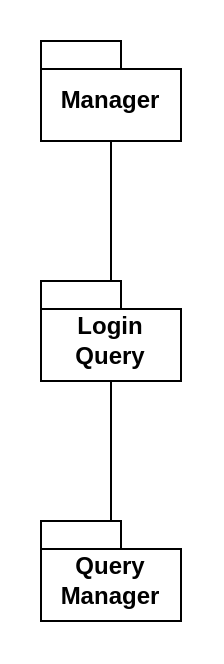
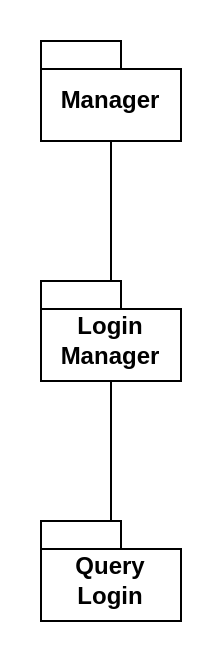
(111, 341) -> (111, 341)
(111, 581) -> (111, 581)
